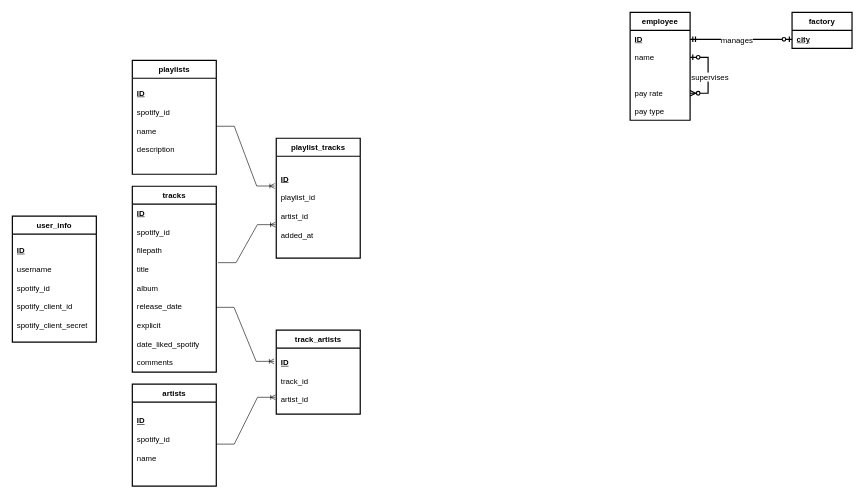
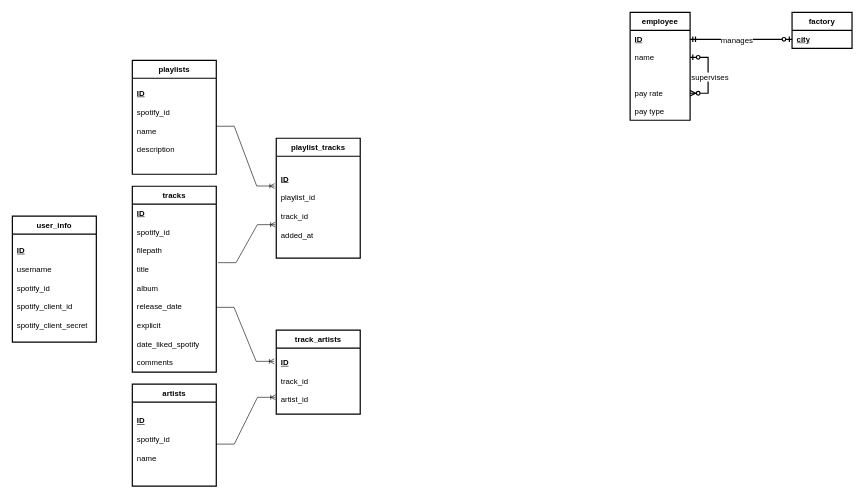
(301, 207) -> (301, 207)
